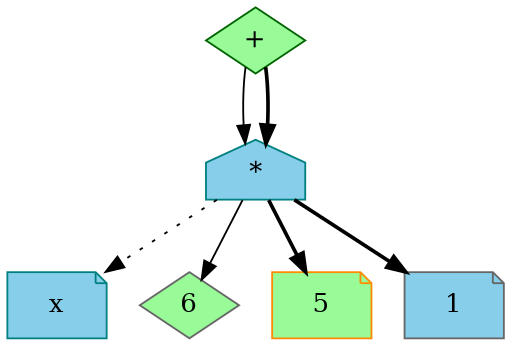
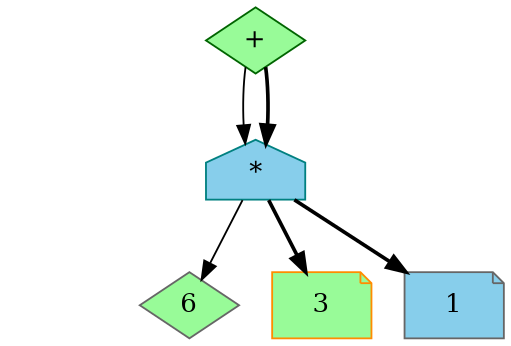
(57, 305) -> none
(322, 305) -> (322, 305)
